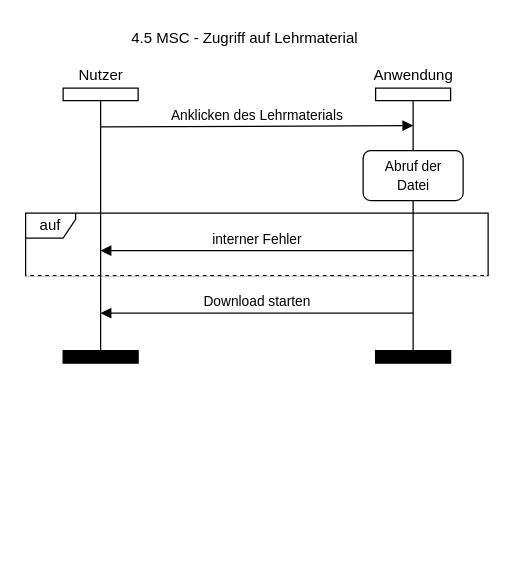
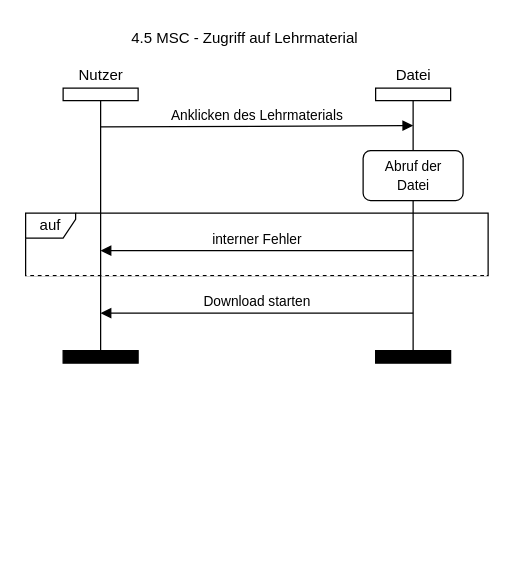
(414, 76) -> (414, 76)
